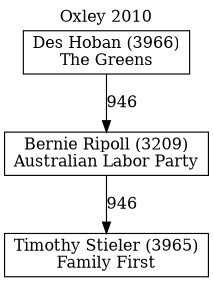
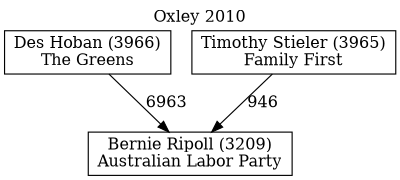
(122, 103) -> (167, 103)
(106, 199) -> (246, 99)
